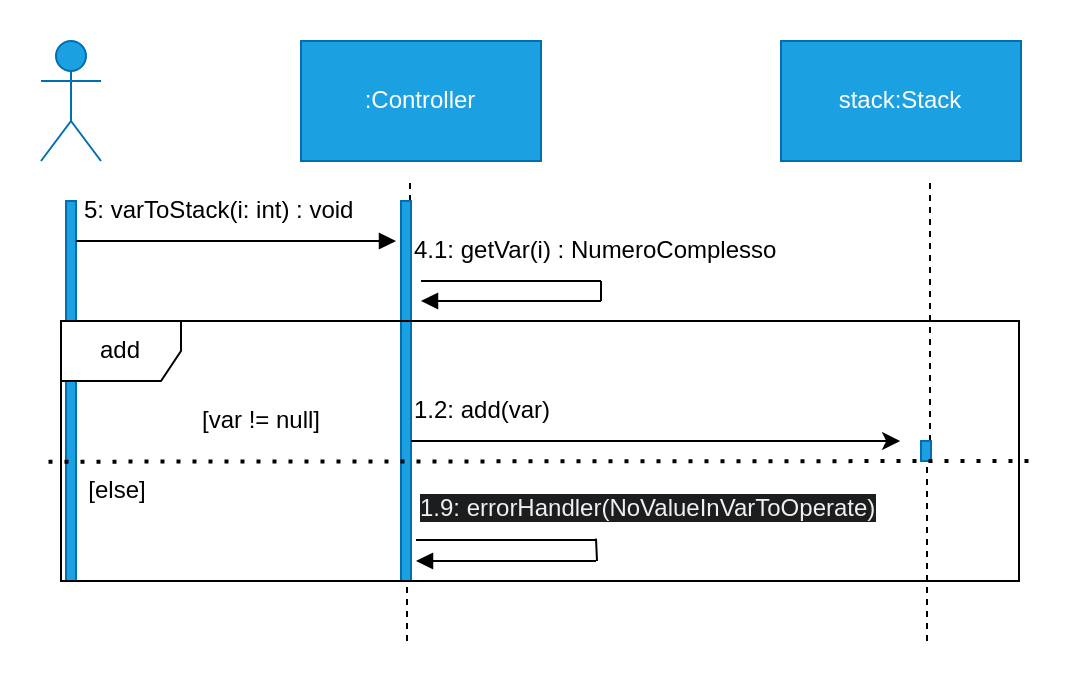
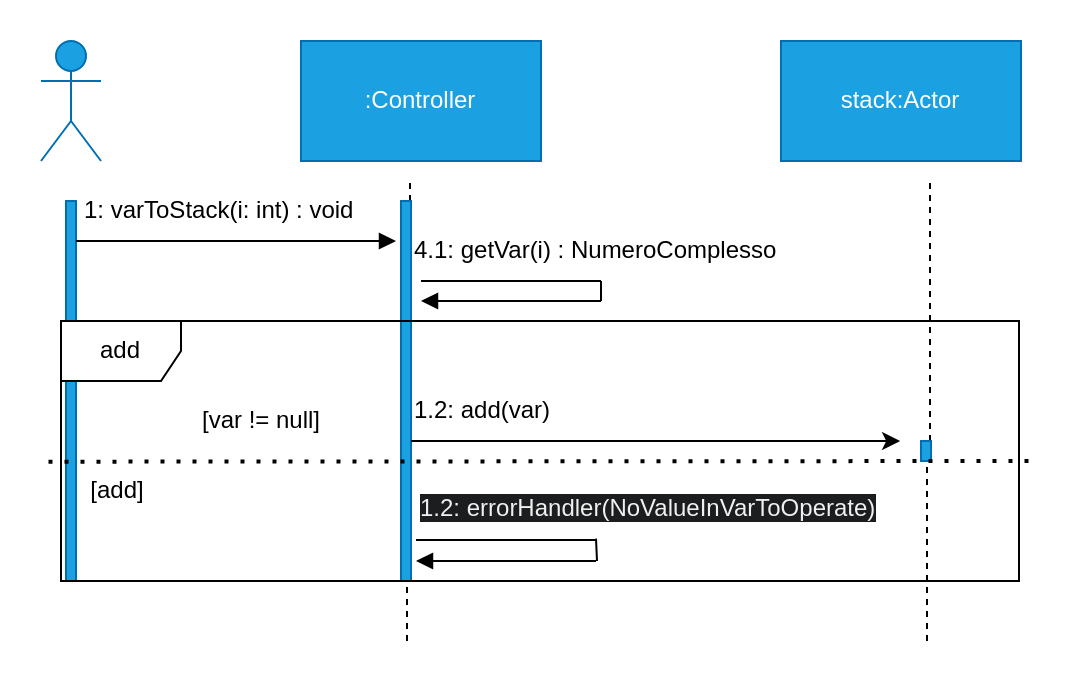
(901, 101) -> (901, 101)
(242, 211) -> (242, 211)
(118, 491) -> (118, 491)
(664, 524) -> (664, 524)
